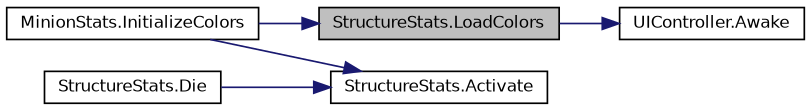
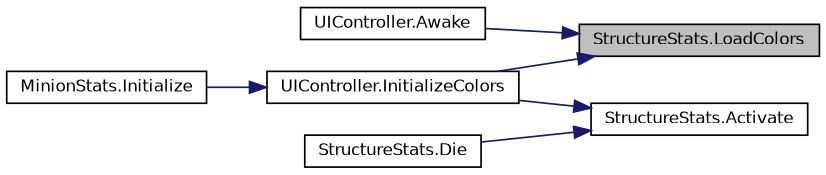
(133, 24) -> (393, 87)
(581, 24) -> (524, 31)
none -> (107, 87)
